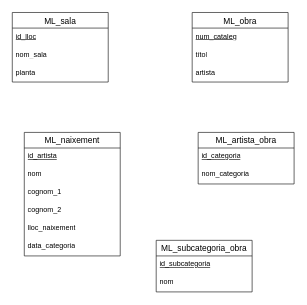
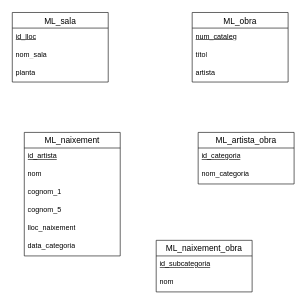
(44, 210) -> (44, 210)
(204, 249) -> (204, 249)
